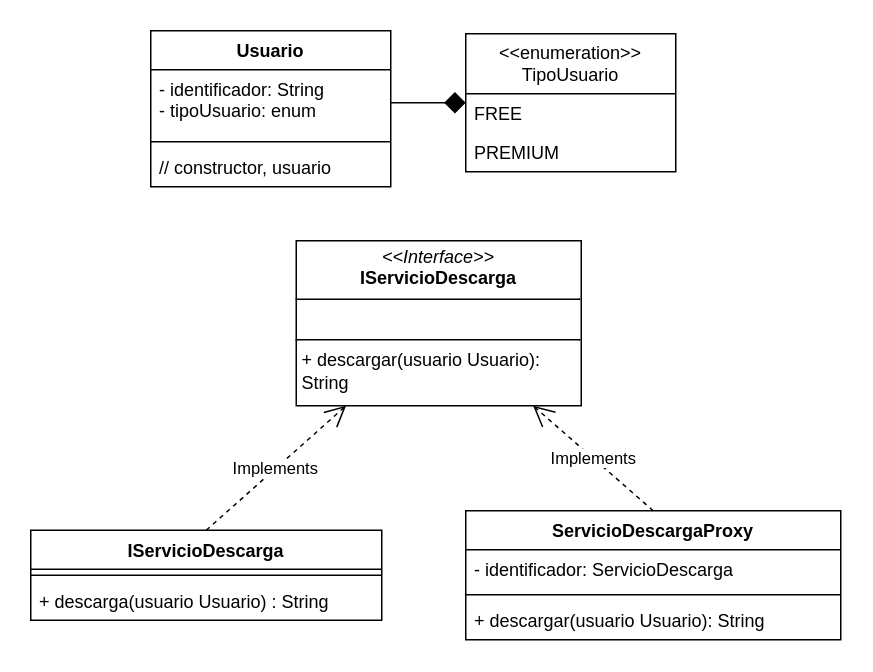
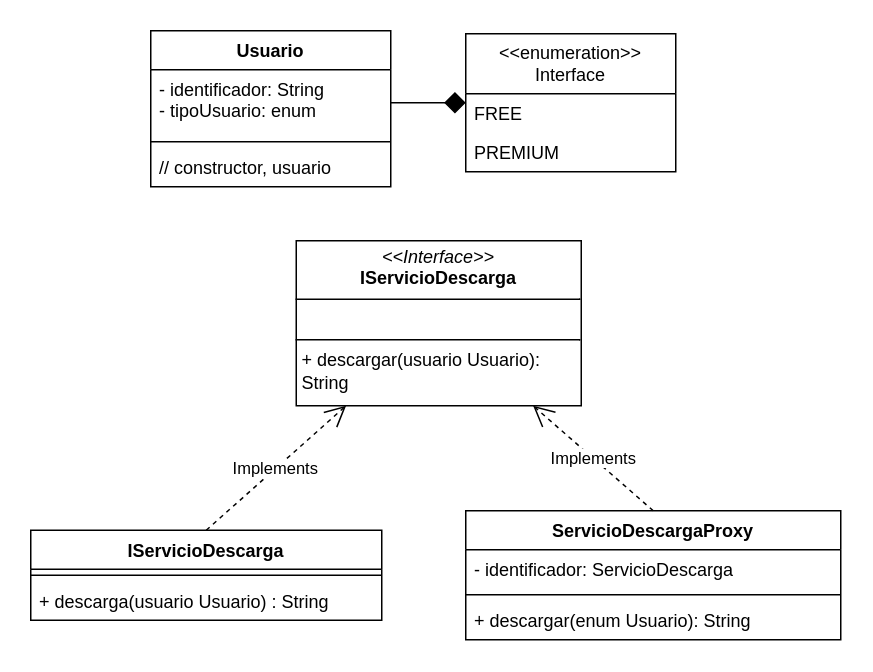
(571, 64) -> (571, 64)
(640, 622) -> (627, 622)
